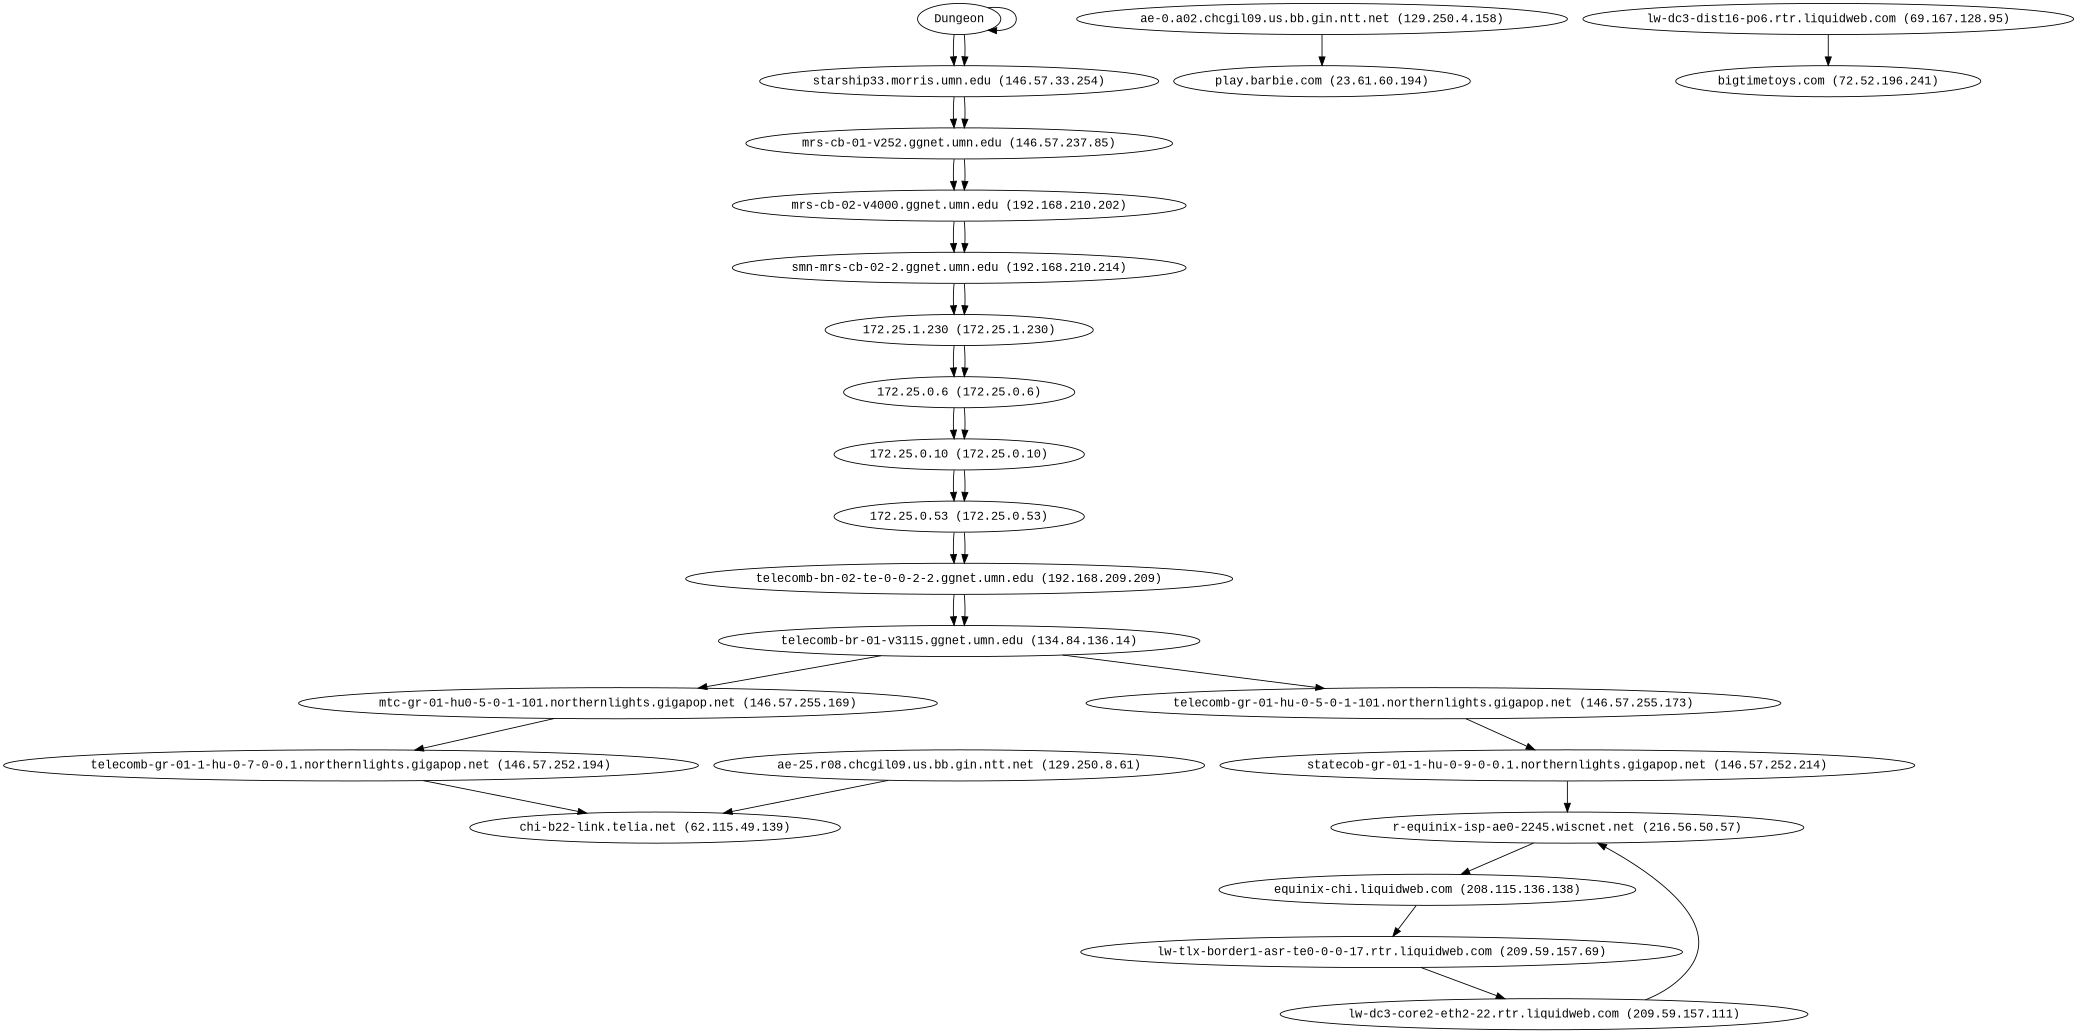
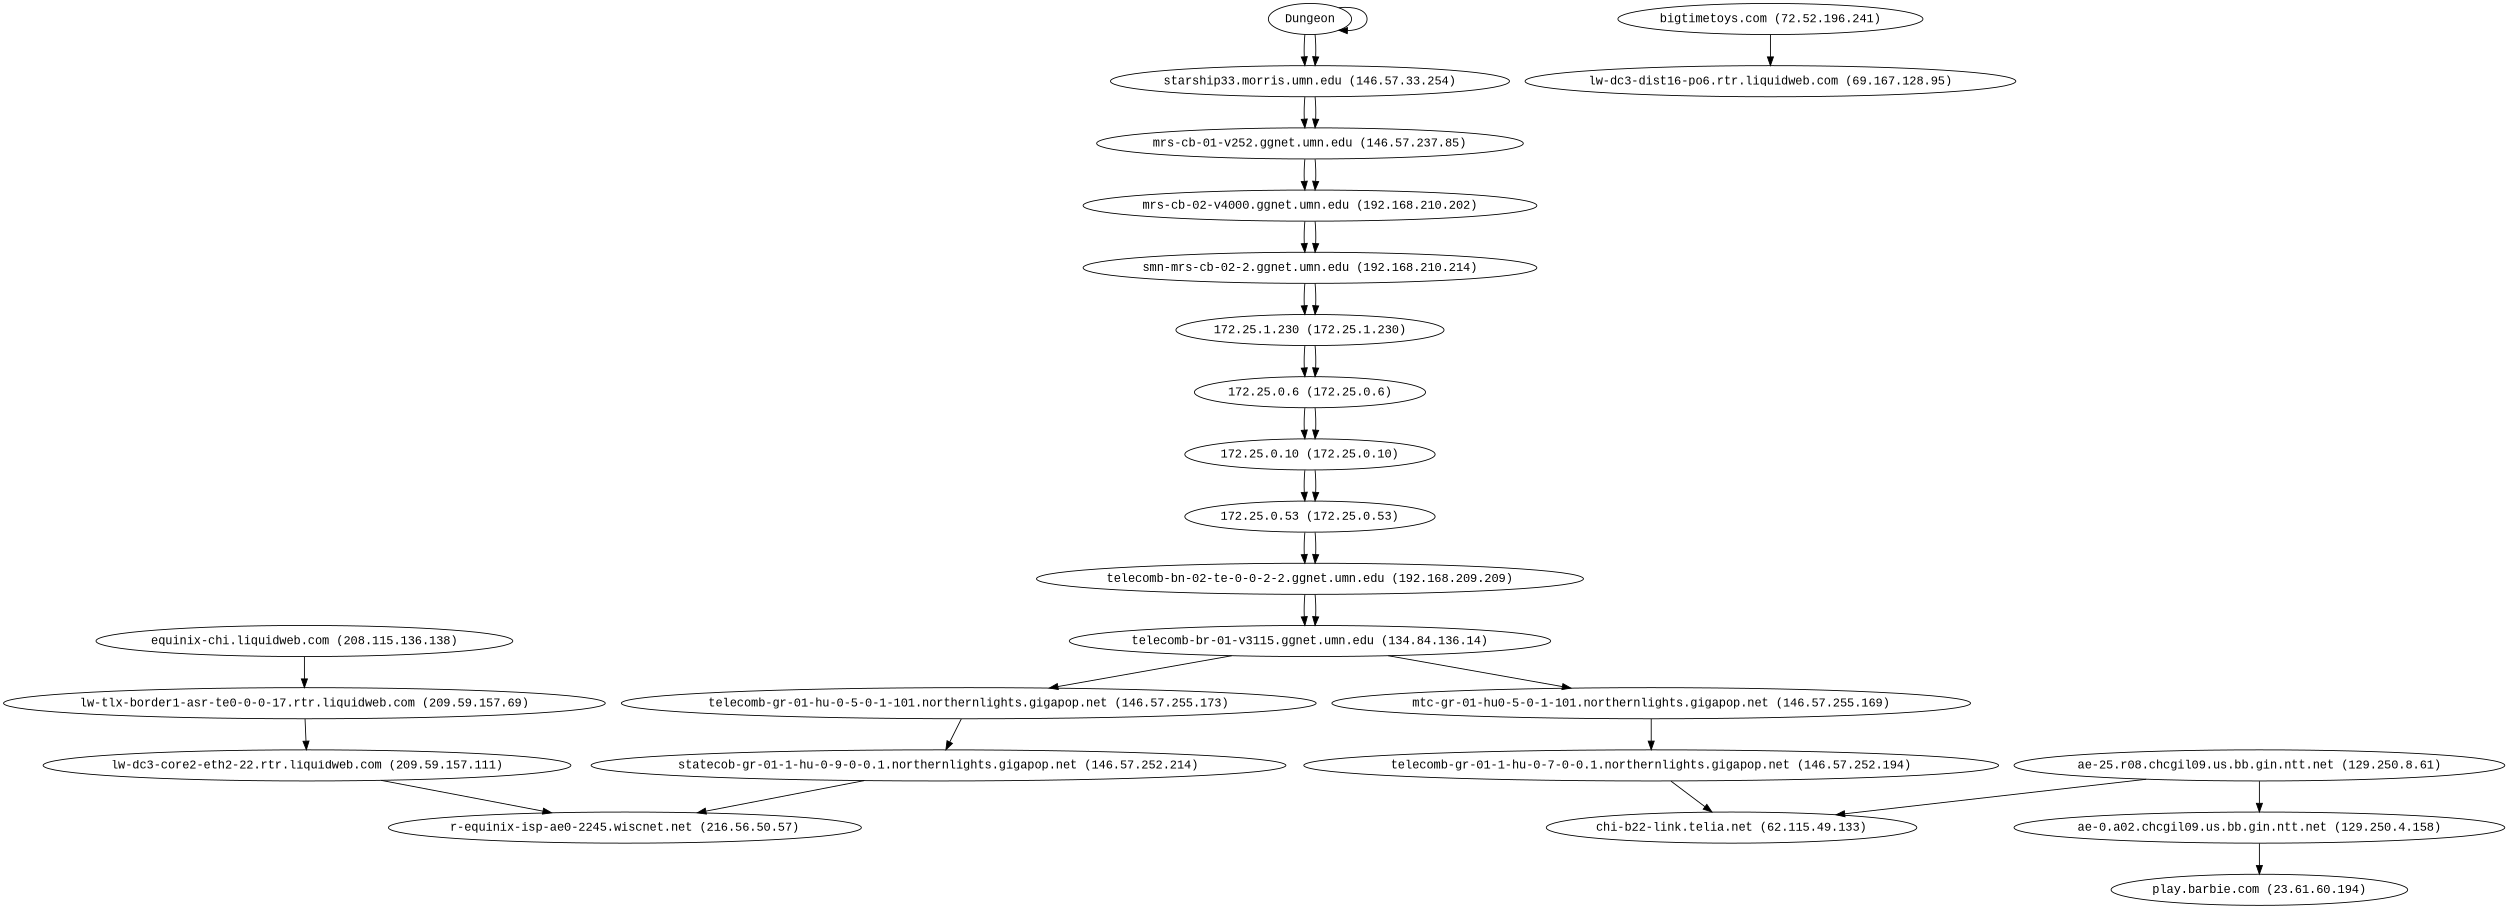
(1828, 46) -> (1770, 46)
none -> (2259, 792)
(655, 828) -> (1732, 828)
(1501, 857) -> none
